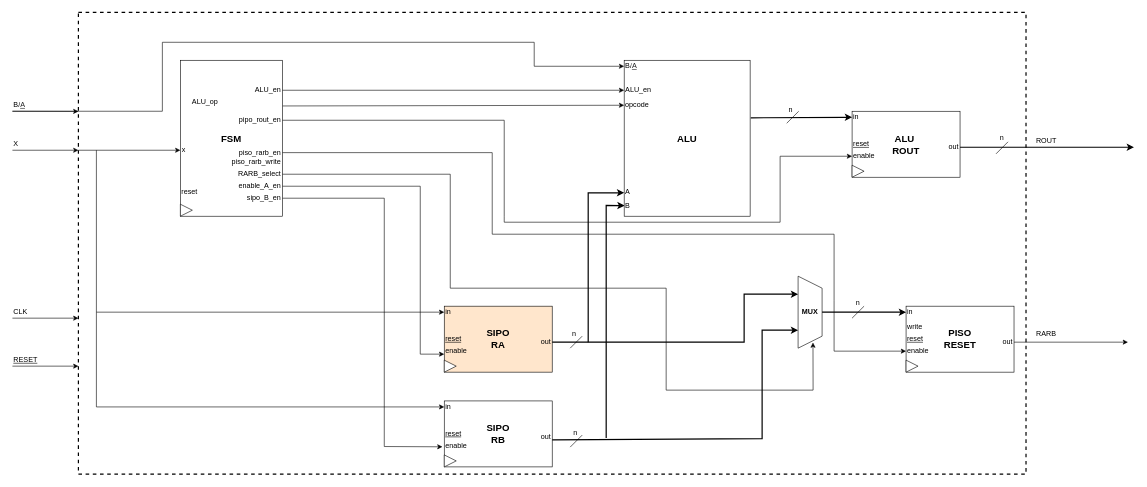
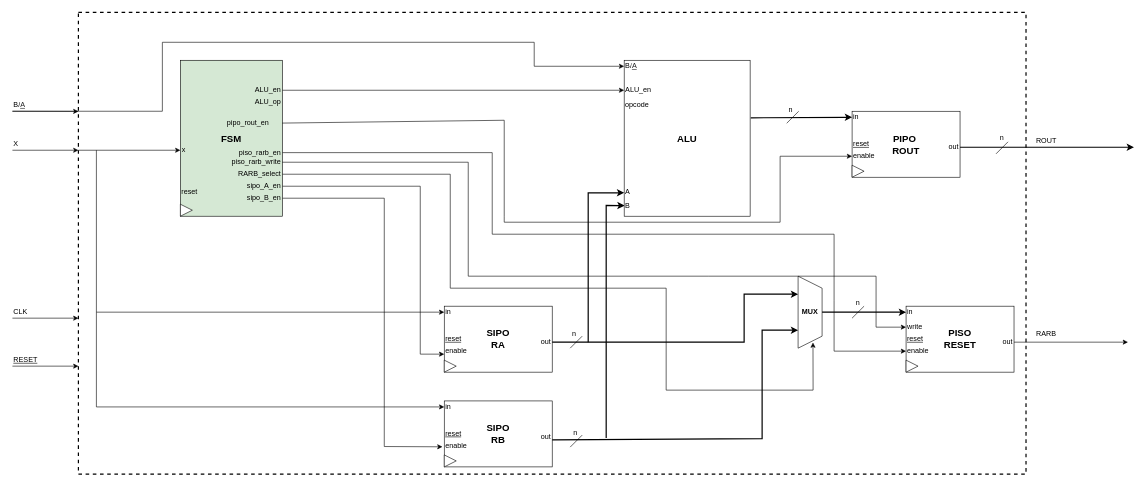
(204, 102) -> (267, 102)
(501, 106) -> none
(255, 120) -> (243, 123)
(231, 138) -> (231, 138)
(906, 144) -> (906, 144)
(260, 186) -> (264, 186)
none -> (468, 275)
(498, 339) -> (498, 339)
